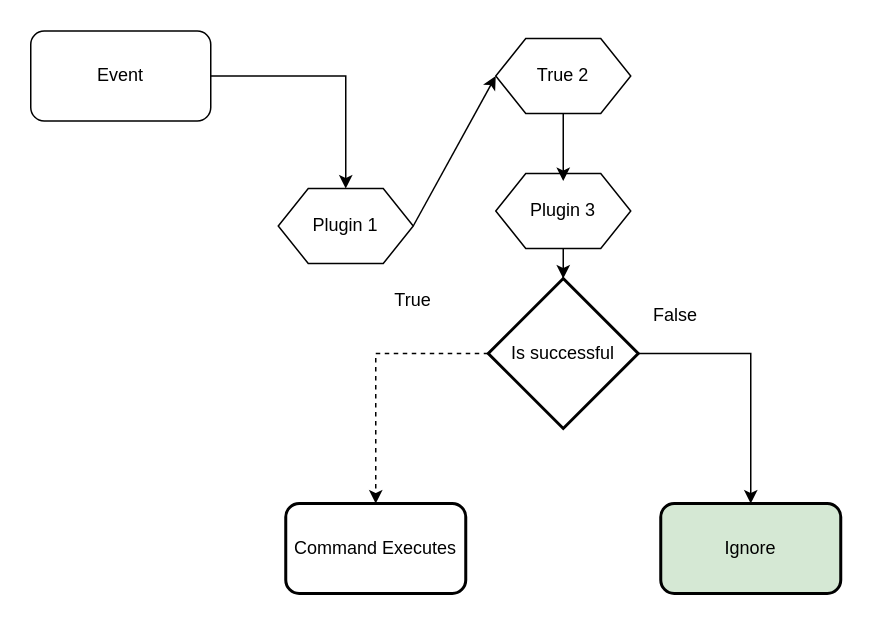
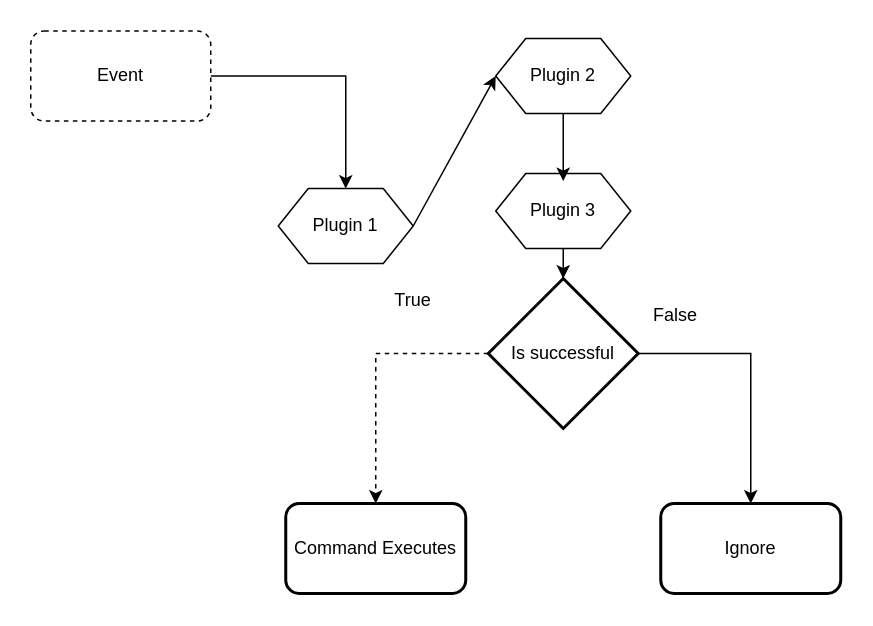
(121, 76) -> (121, 76)
(563, 76) -> (563, 76)
(751, 548) -> (751, 548)
